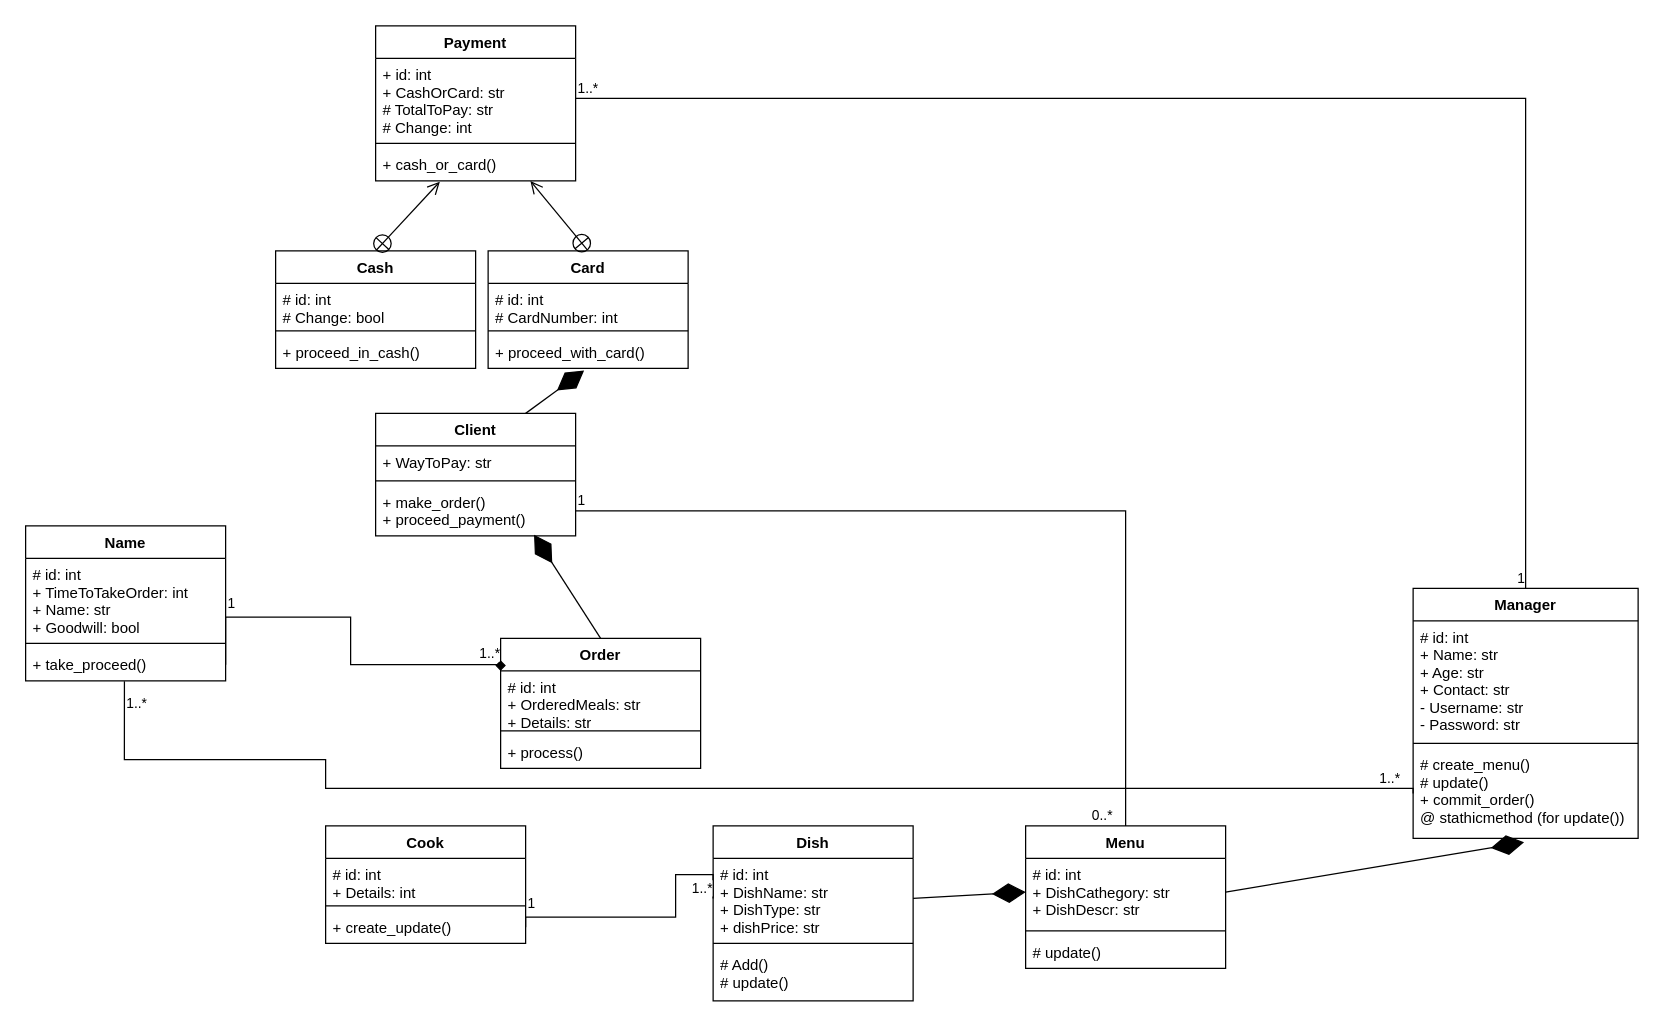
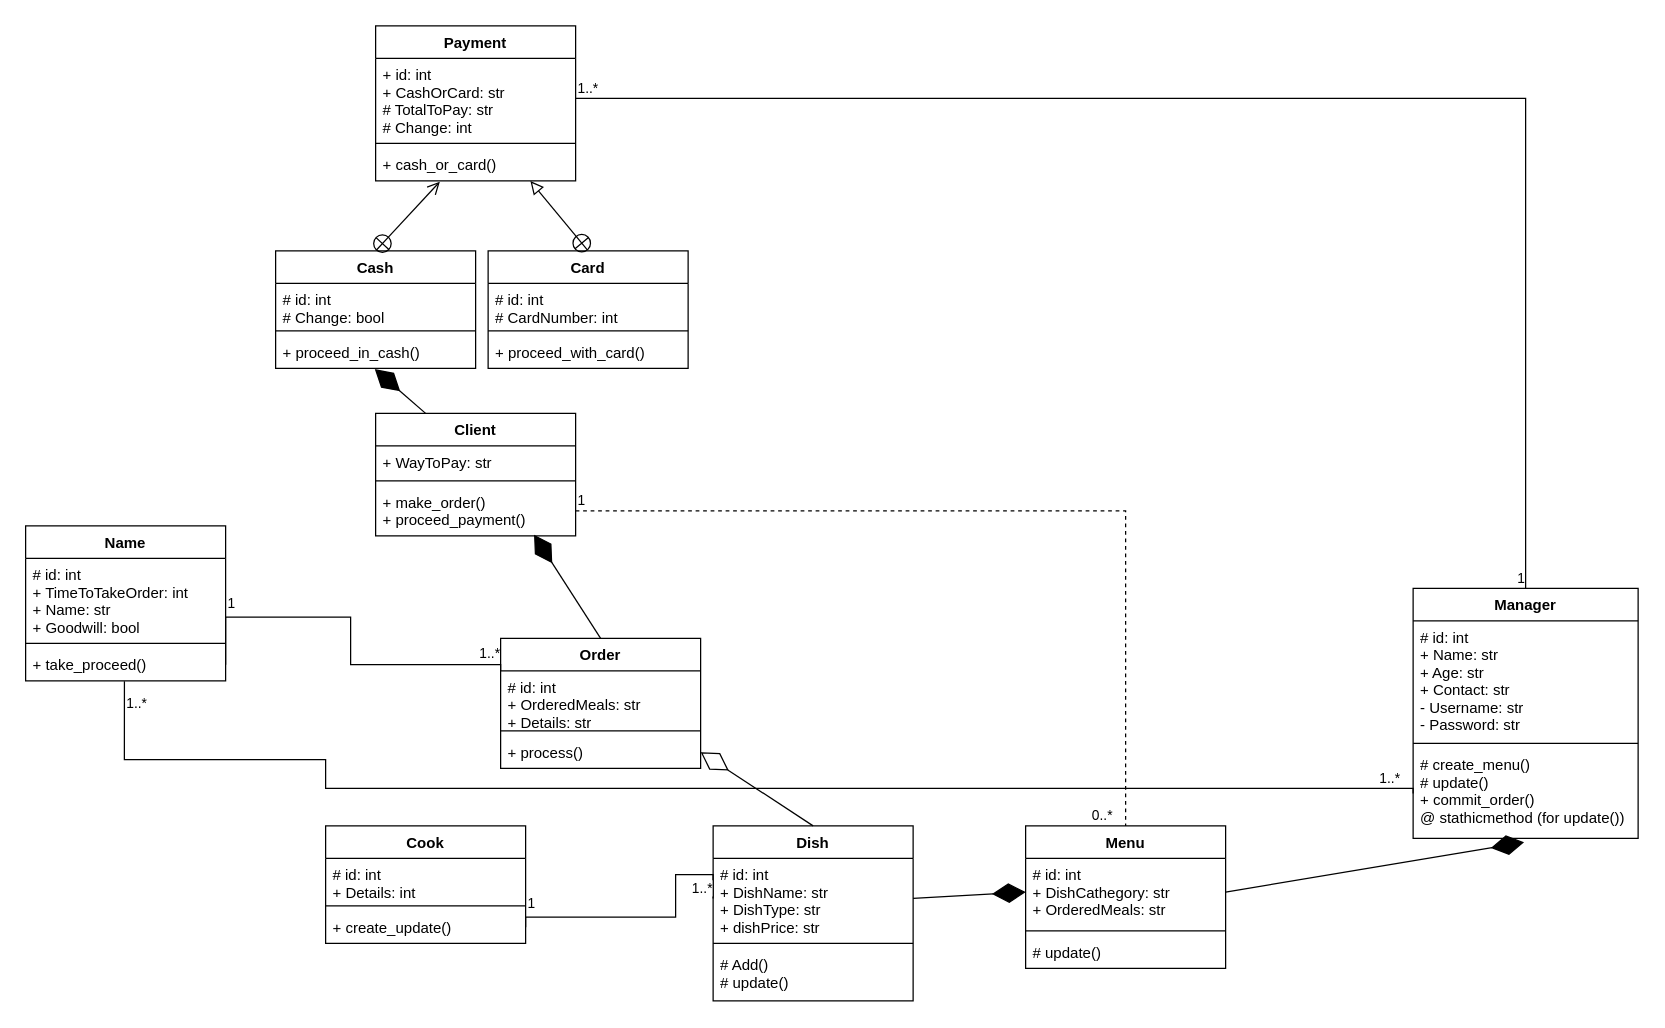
(536, 188) -> (539, 191)
(542, 401) -> none
none -> (412, 402)
(1008, 511) -> (1008, 511)
(499, 664) -> (499, 664)
none -> (786, 808)
(1061, 875) -> (1061, 875)
